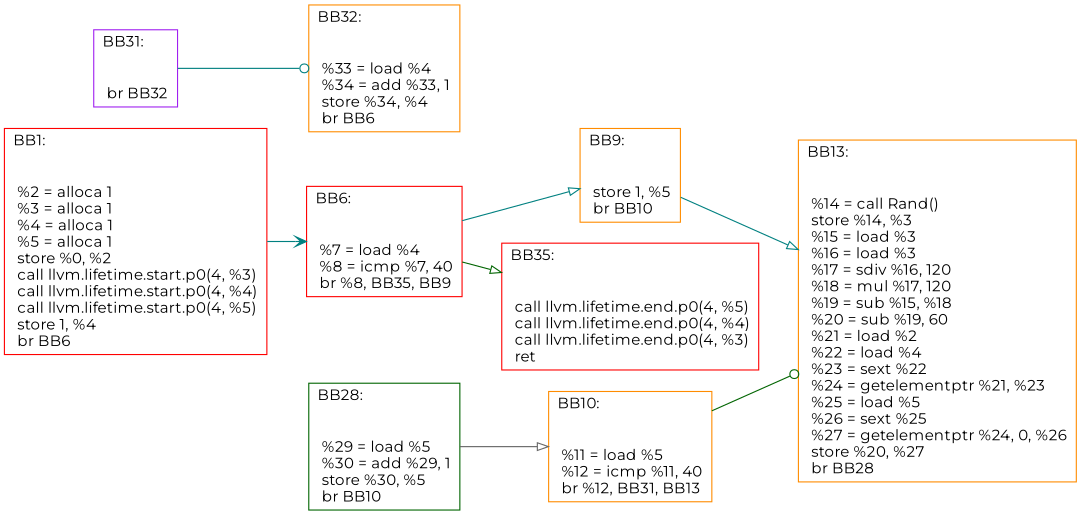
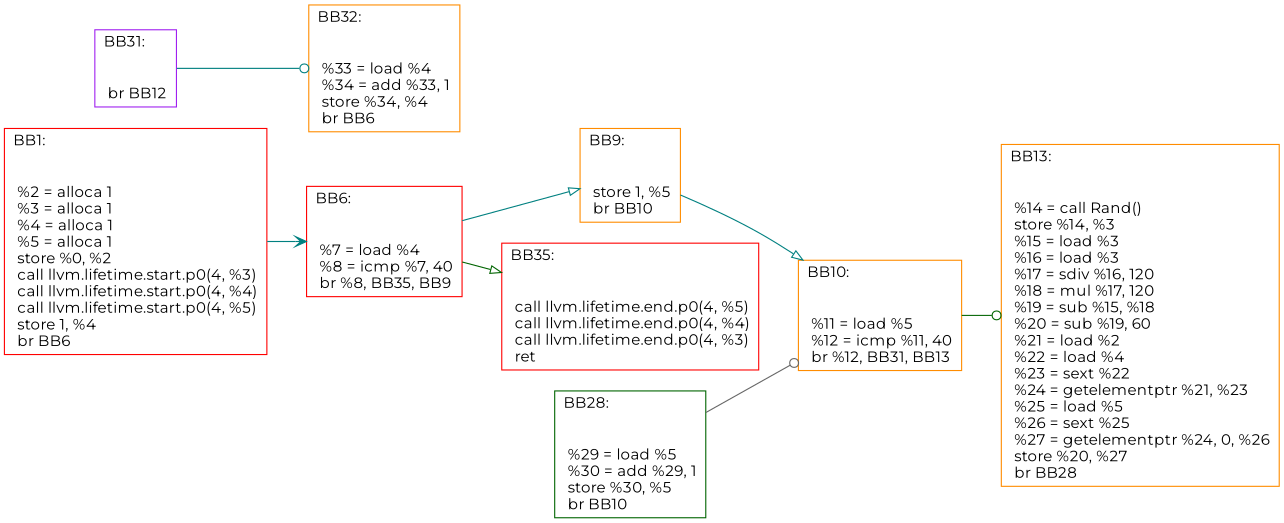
(136, 94) -> (136, 94)
(734, 221) -> (738, 222)
(499, 447) -> (748, 389)
